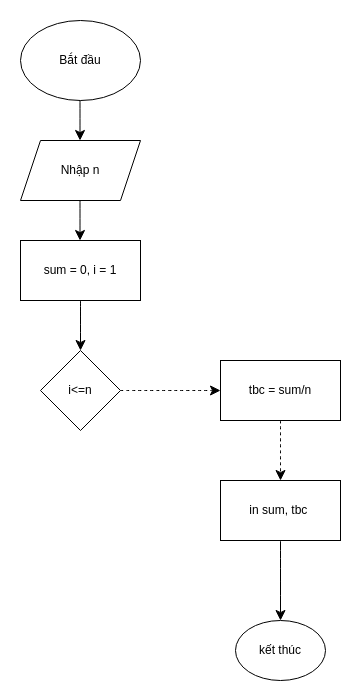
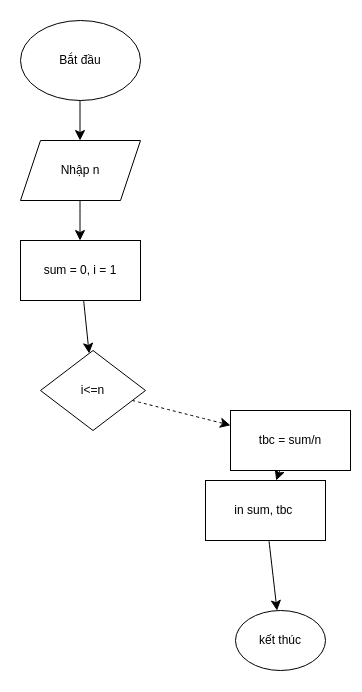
(81, 391) -> (93, 391)
(281, 391) -> (291, 441)
(281, 511) -> (266, 511)
(281, 651) -> (281, 641)
